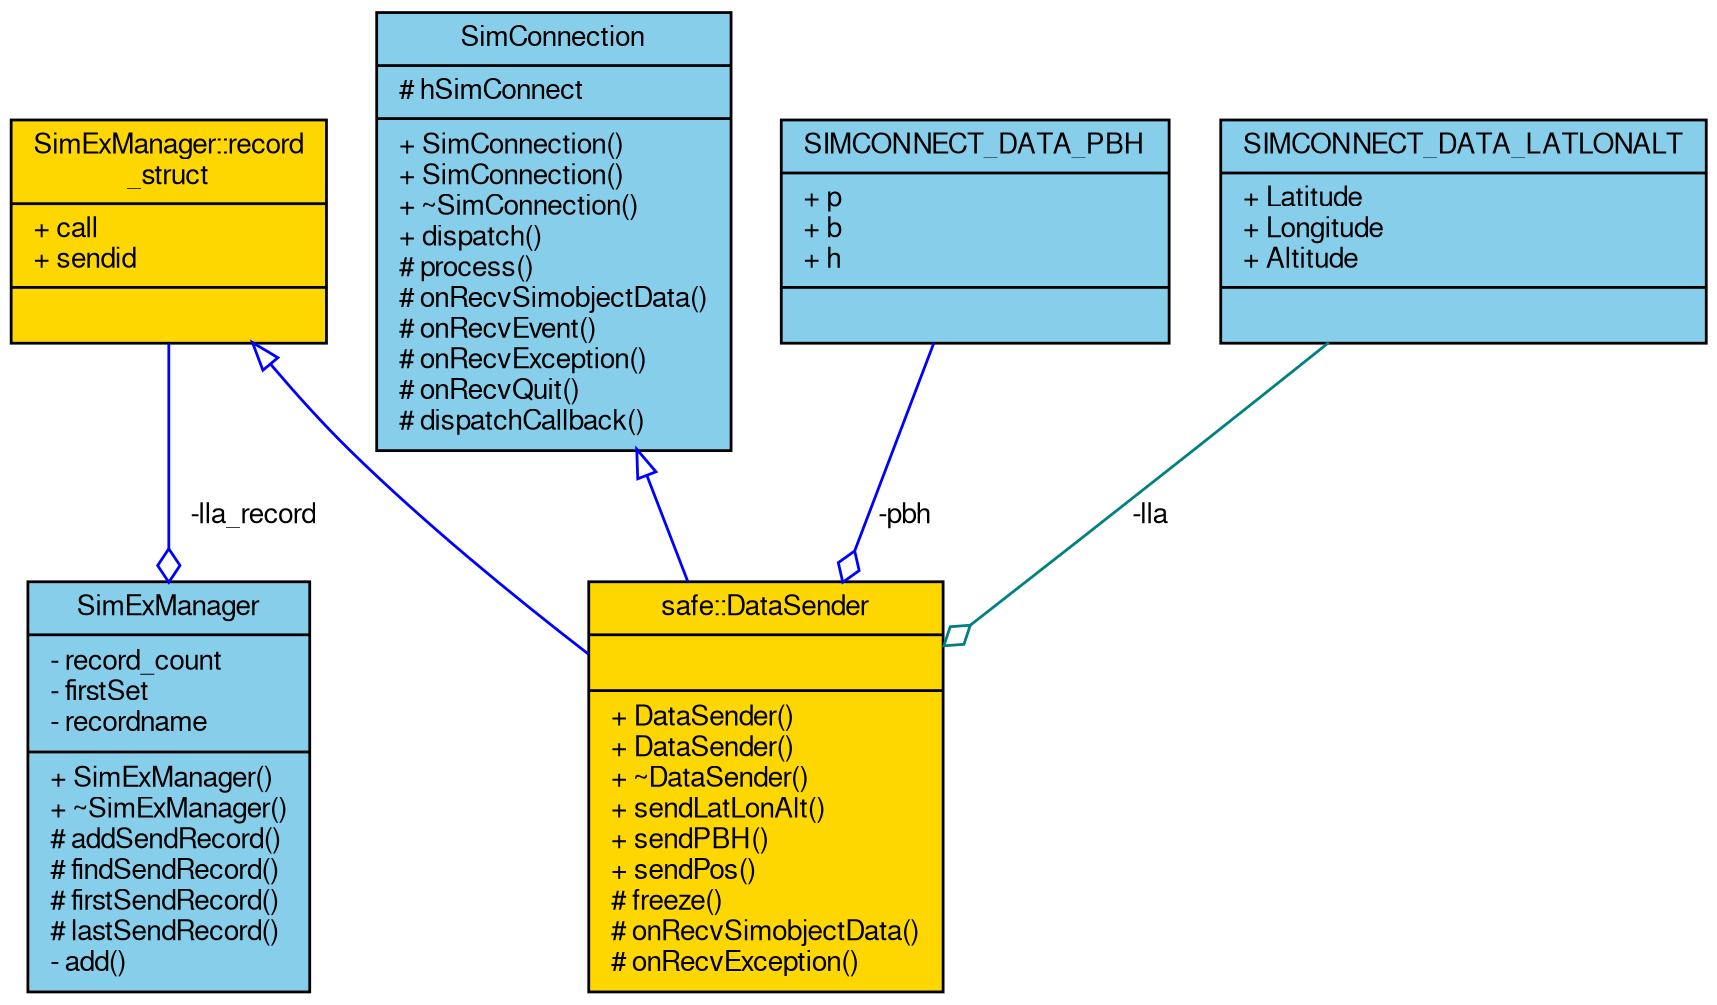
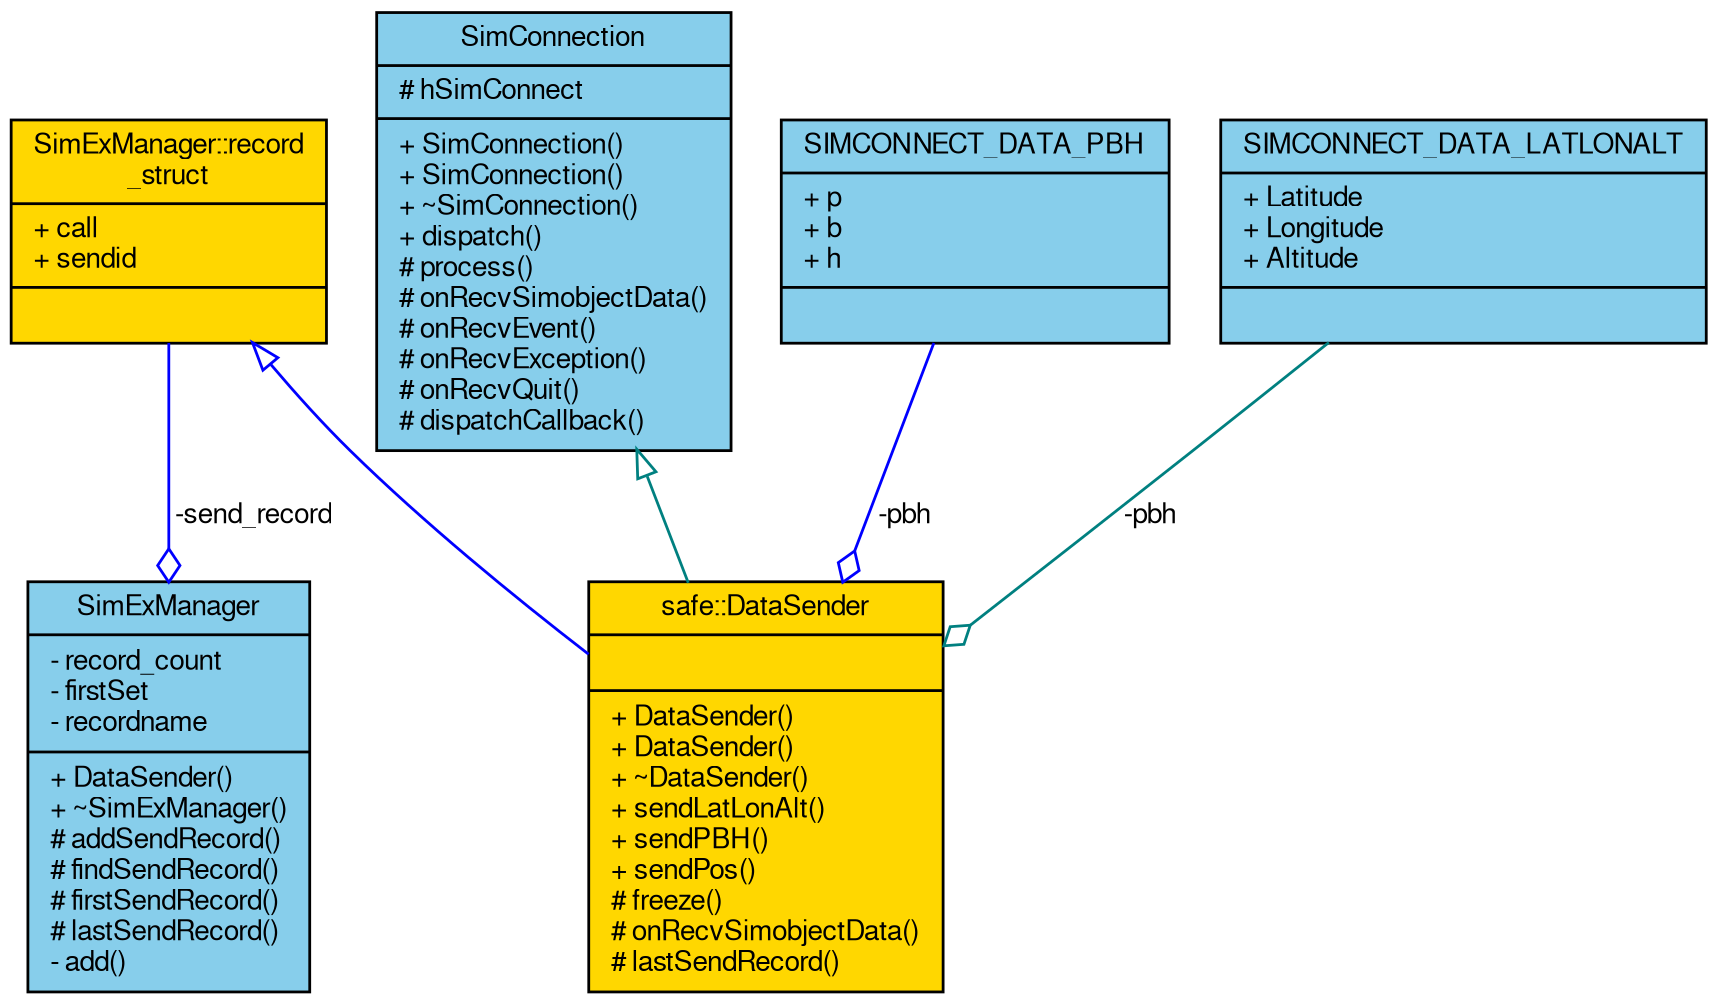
(251, 516) -> (251, 516)
(1148, 516) -> (1148, 516)
(668, 530) -> (668, 530)
(162, 778) -> (142, 778)
(735, 963) -> (725, 963)
